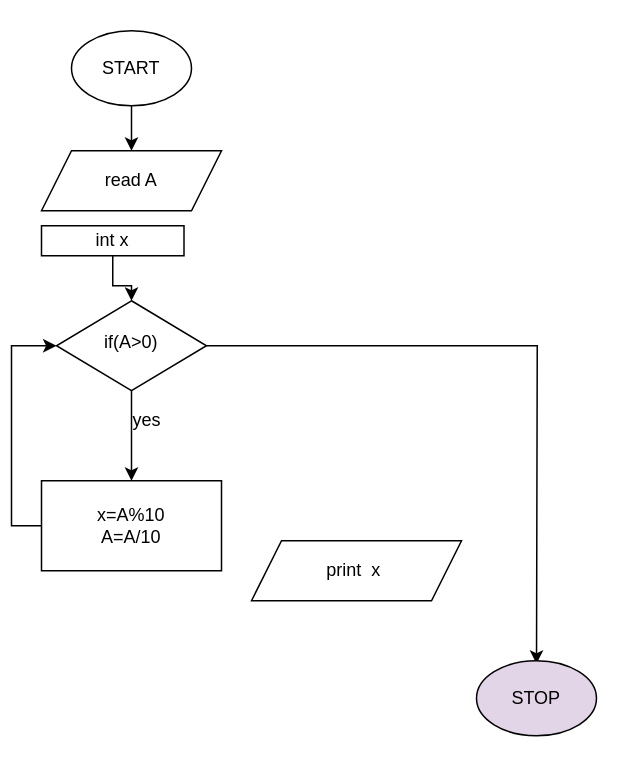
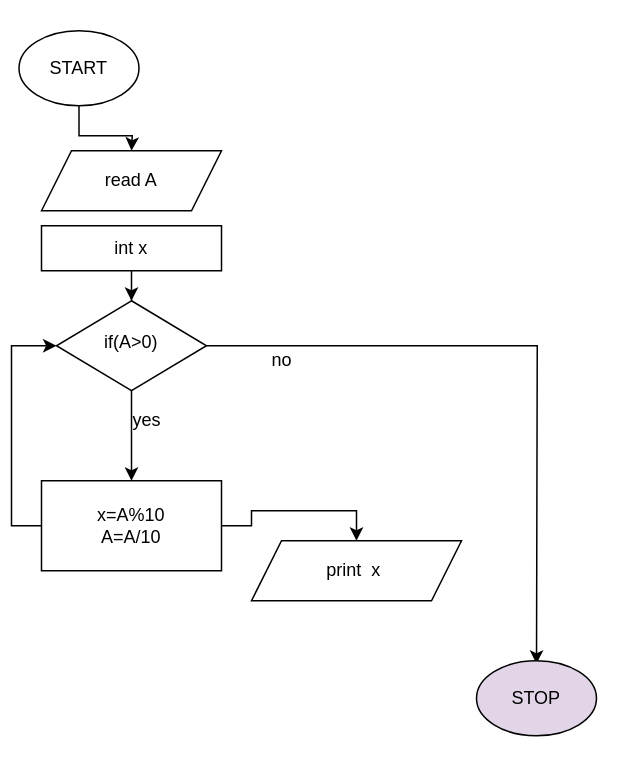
(131, 68) -> (79, 68)
(113, 241) -> (131, 248)
none -> (281, 361)
none -> (291, 511)
